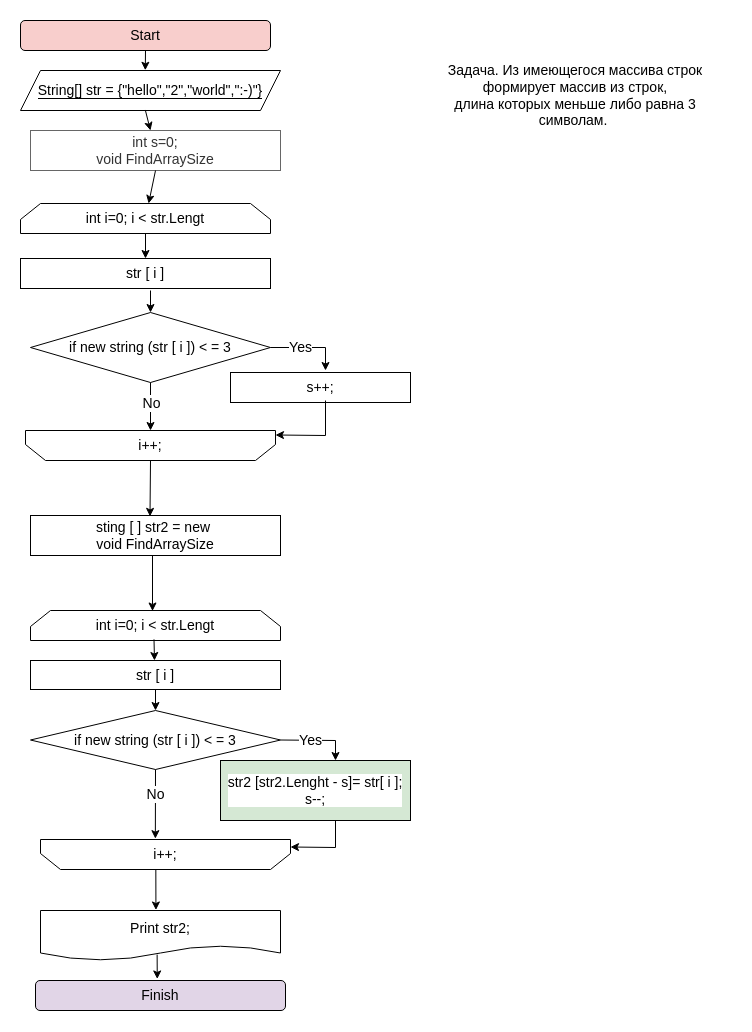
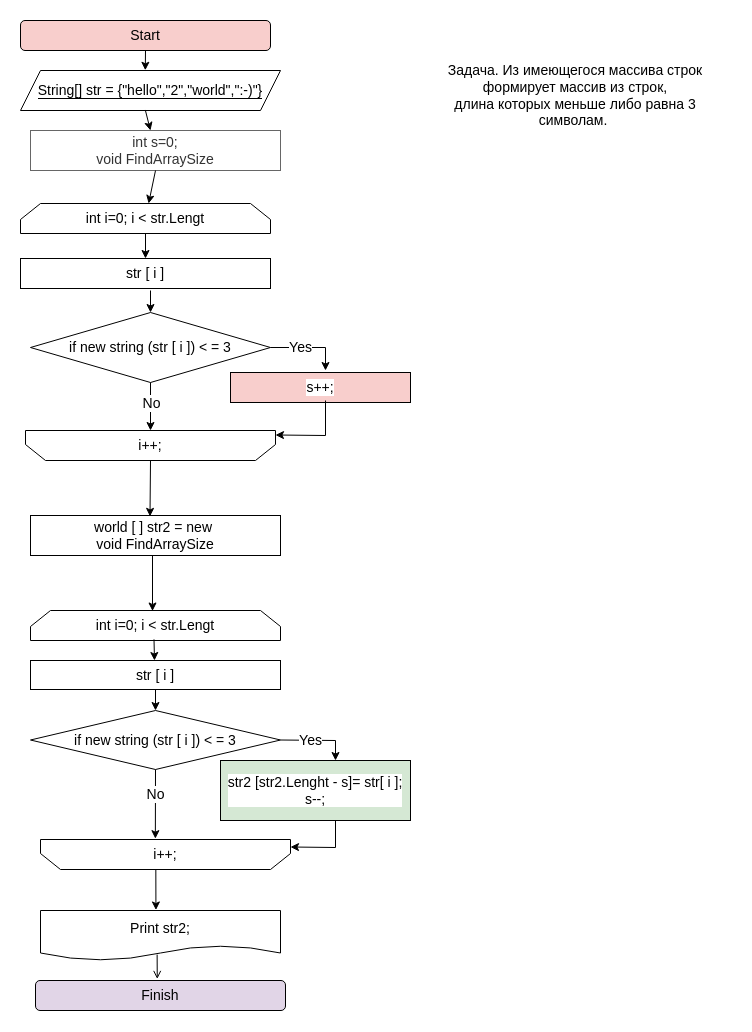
(321, 388) -> (321, 388)
(156, 536) -> (156, 536)
(157, 971) -> (157, 972)
